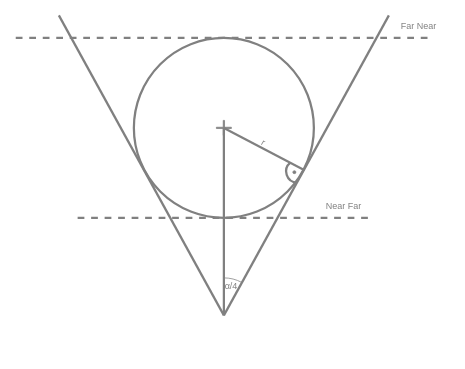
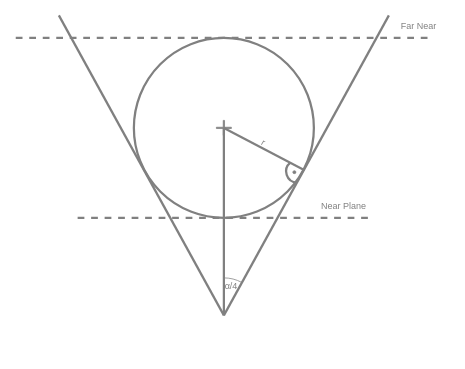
(344, 207) -> (344, 207)
